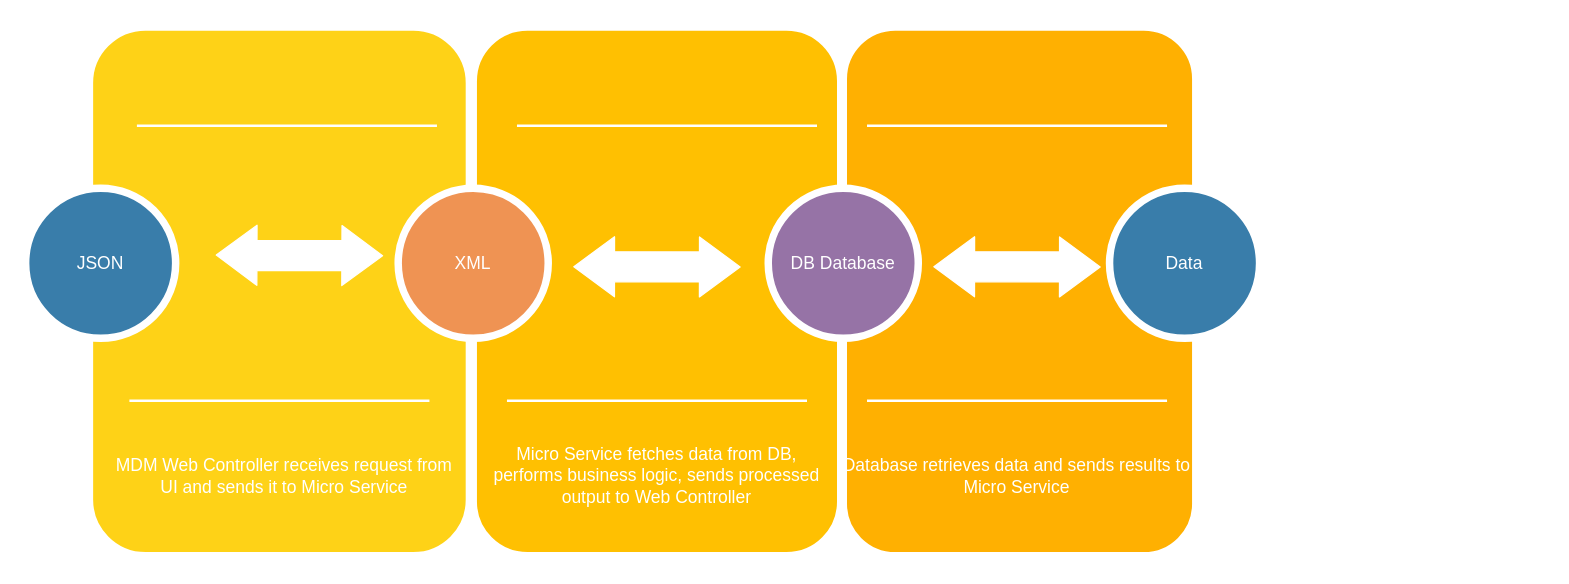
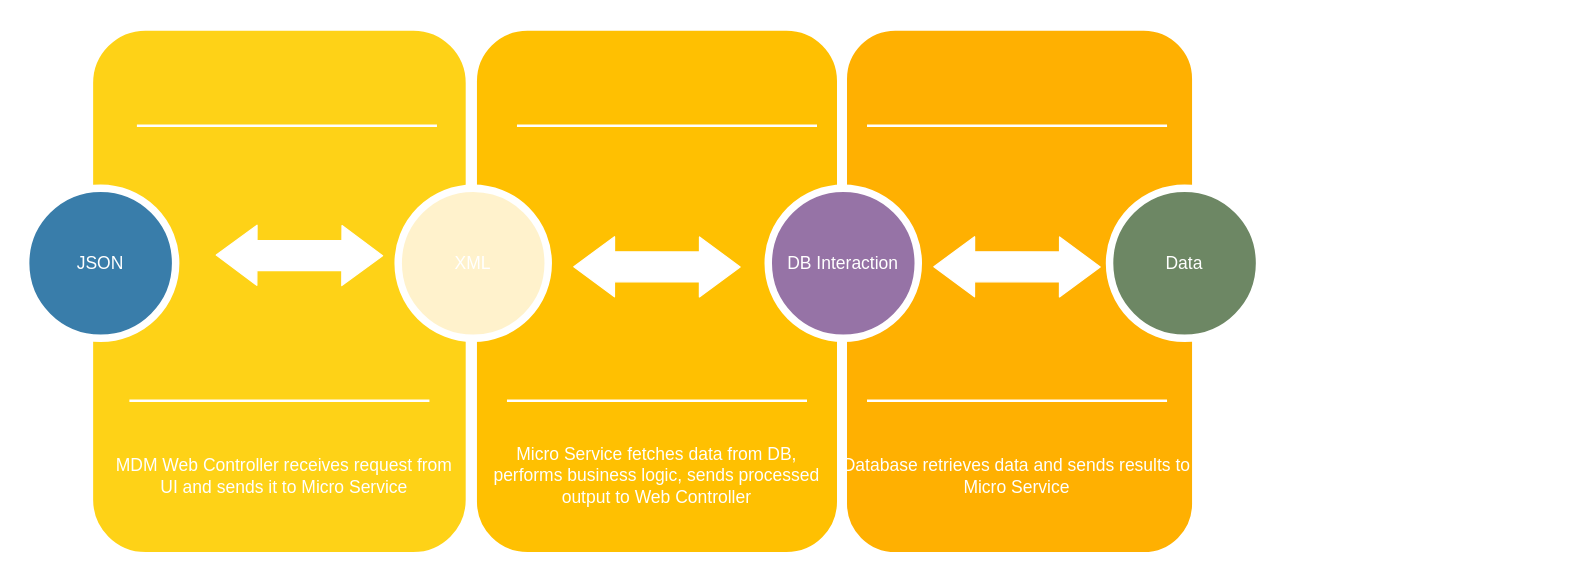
(473, 263) -> (473, 263)
(843, 263) -> (843, 263)
(1184, 263) -> (1184, 263)
